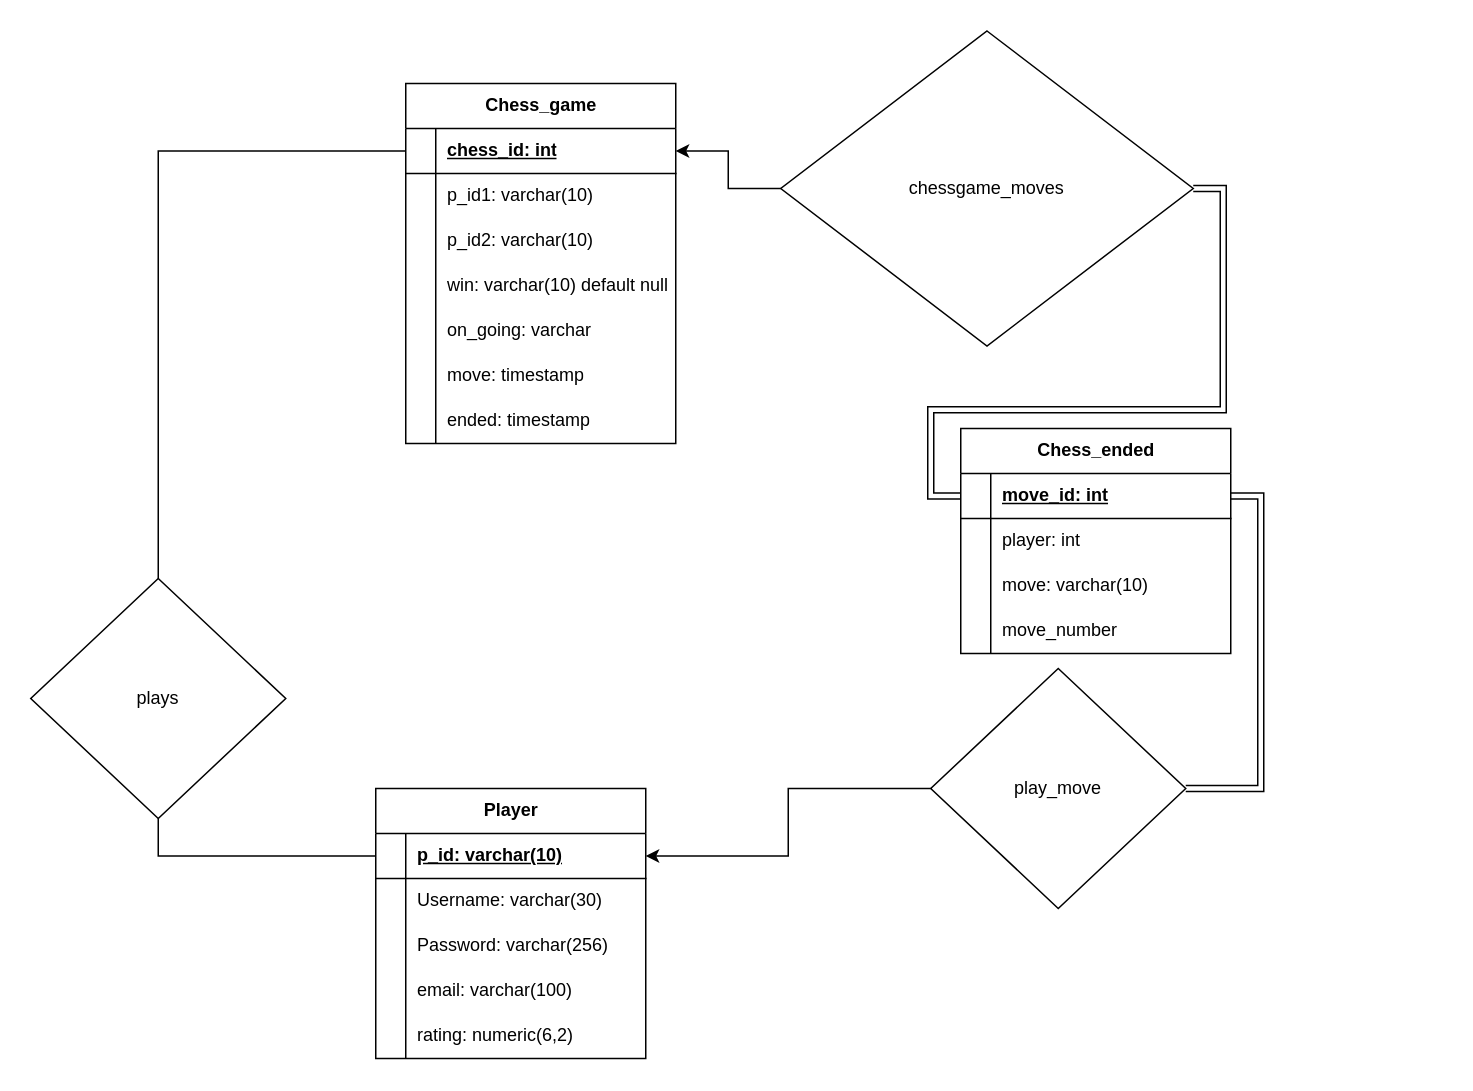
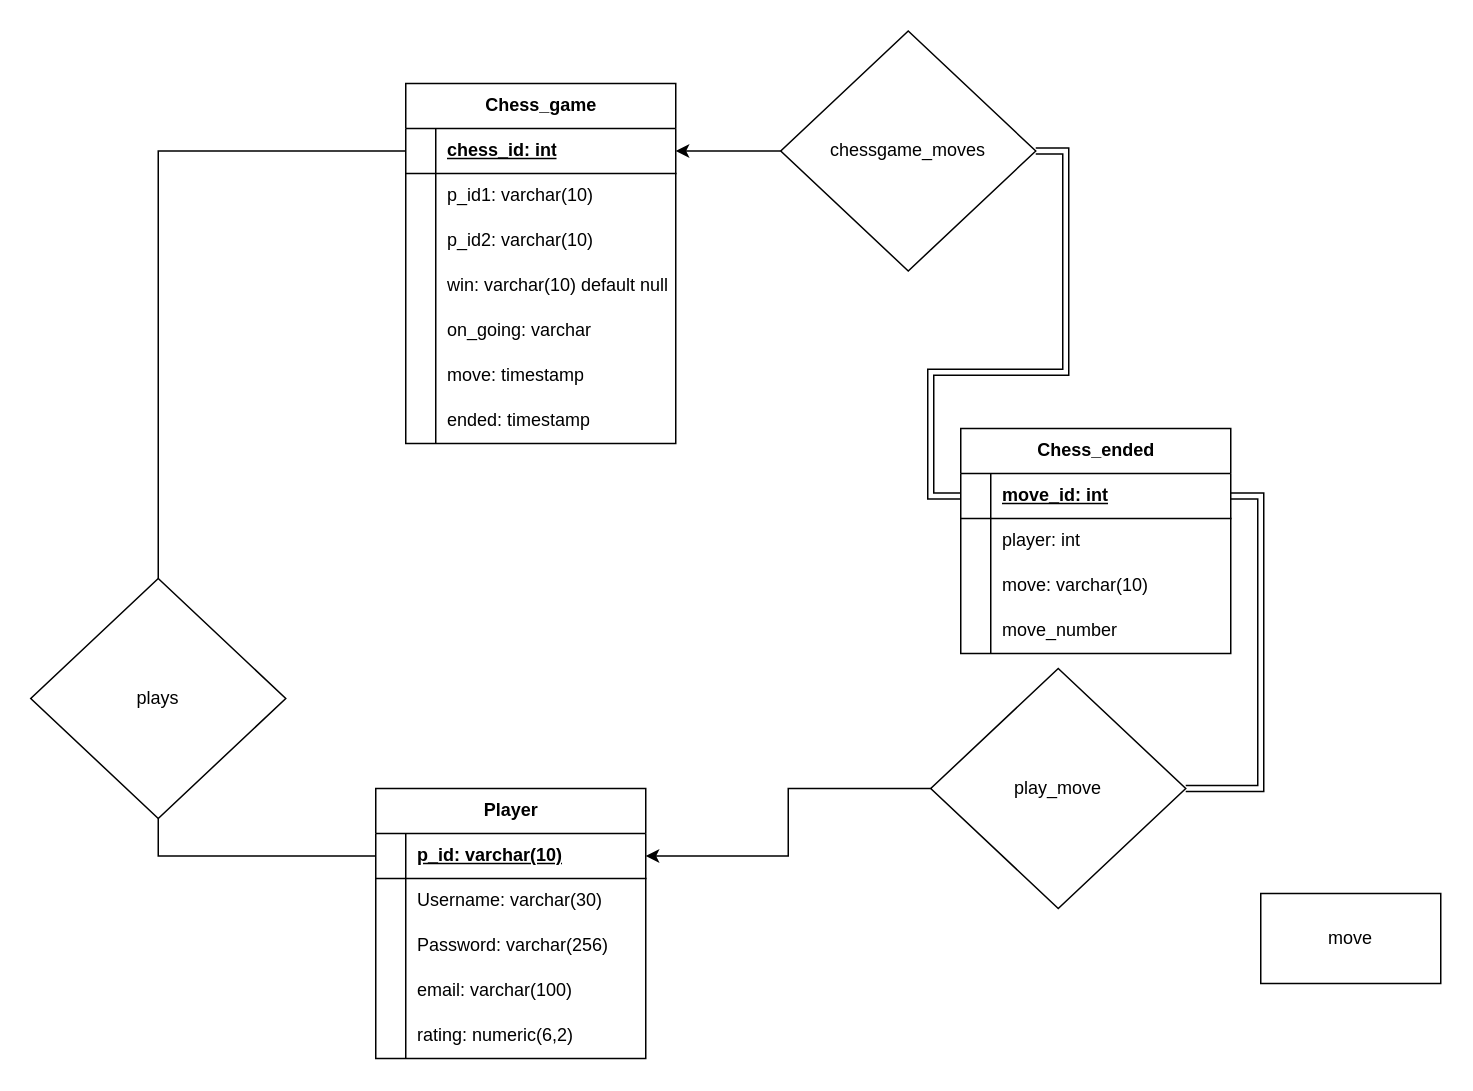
(987, 188) -> (908, 151)
none -> (1351, 938)
